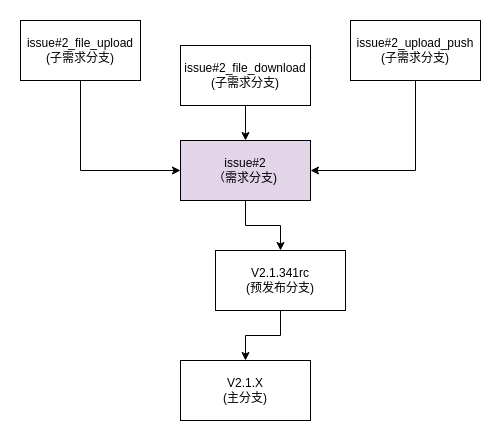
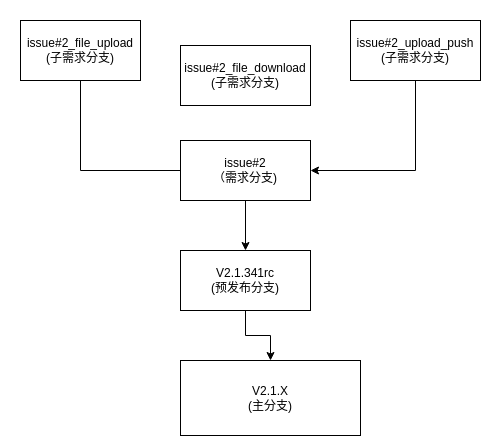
(246, 120) -> none
(172, 171) -> (175, 171)
(246, 171) -> (246, 171)
(281, 281) -> (246, 281)
(246, 391) -> (271, 398)
